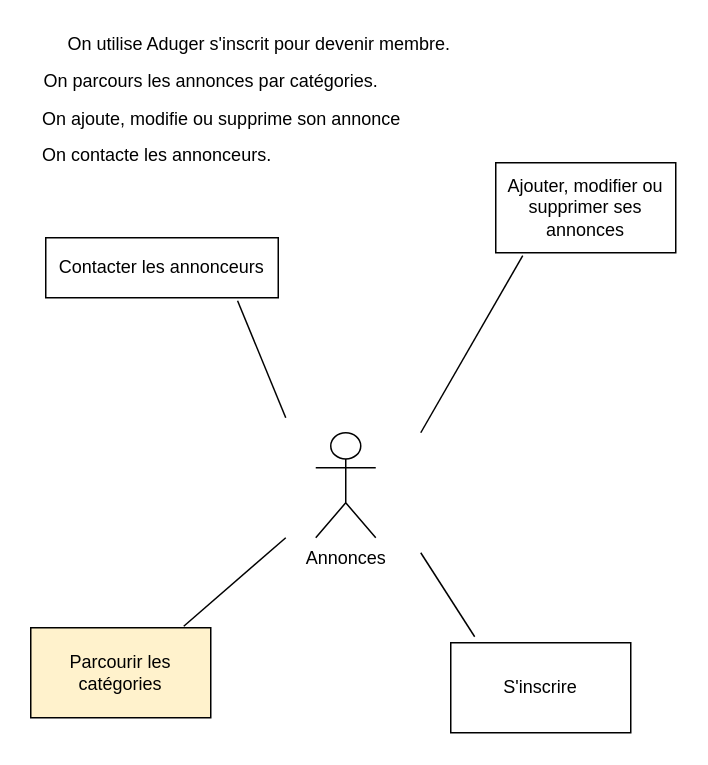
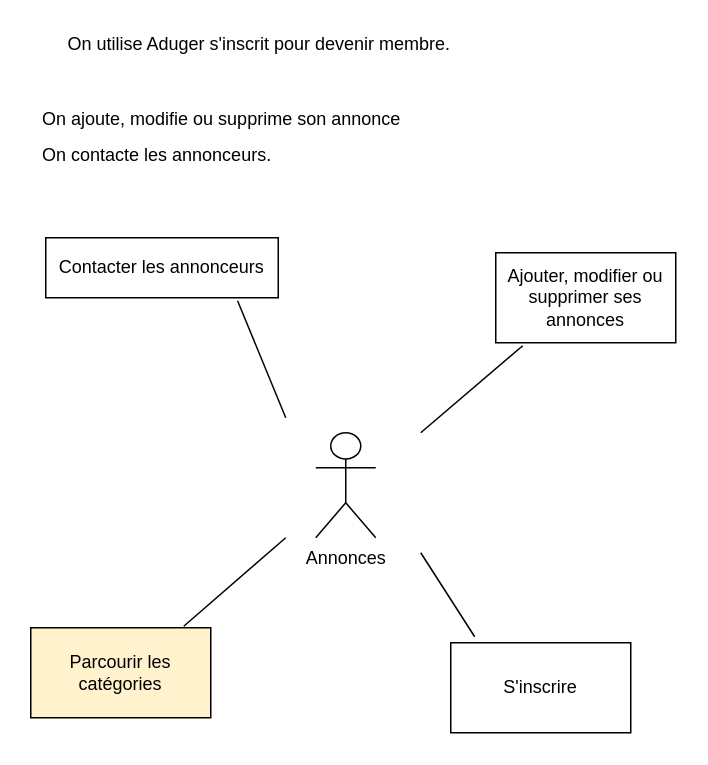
(216, 82) -> none
(586, 208) -> (586, 298)
